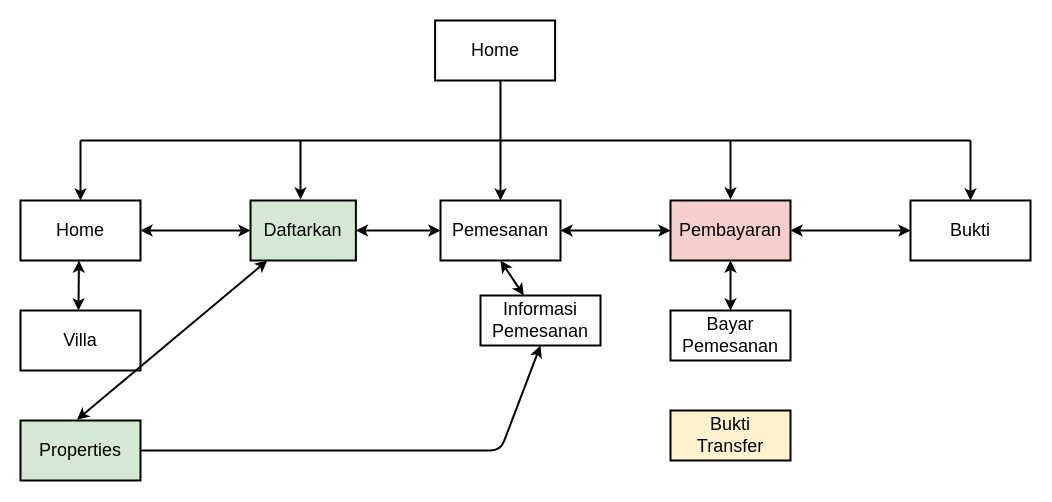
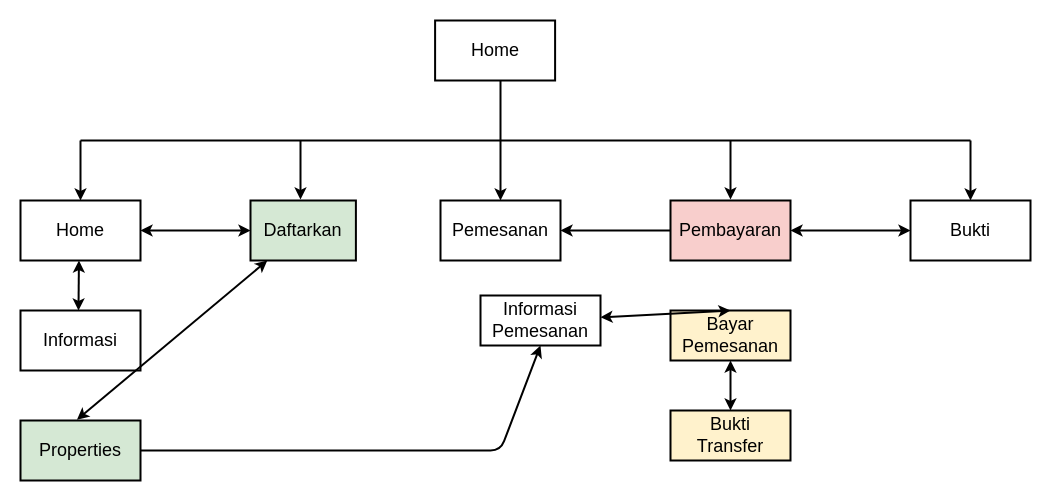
(398, 231) -> none
(660, 231) -> (663, 231)
(512, 278) -> none
(731, 286) -> (666, 314)
(731, 336) -> (731, 336)
(81, 341) -> (81, 341)
none -> (731, 386)
